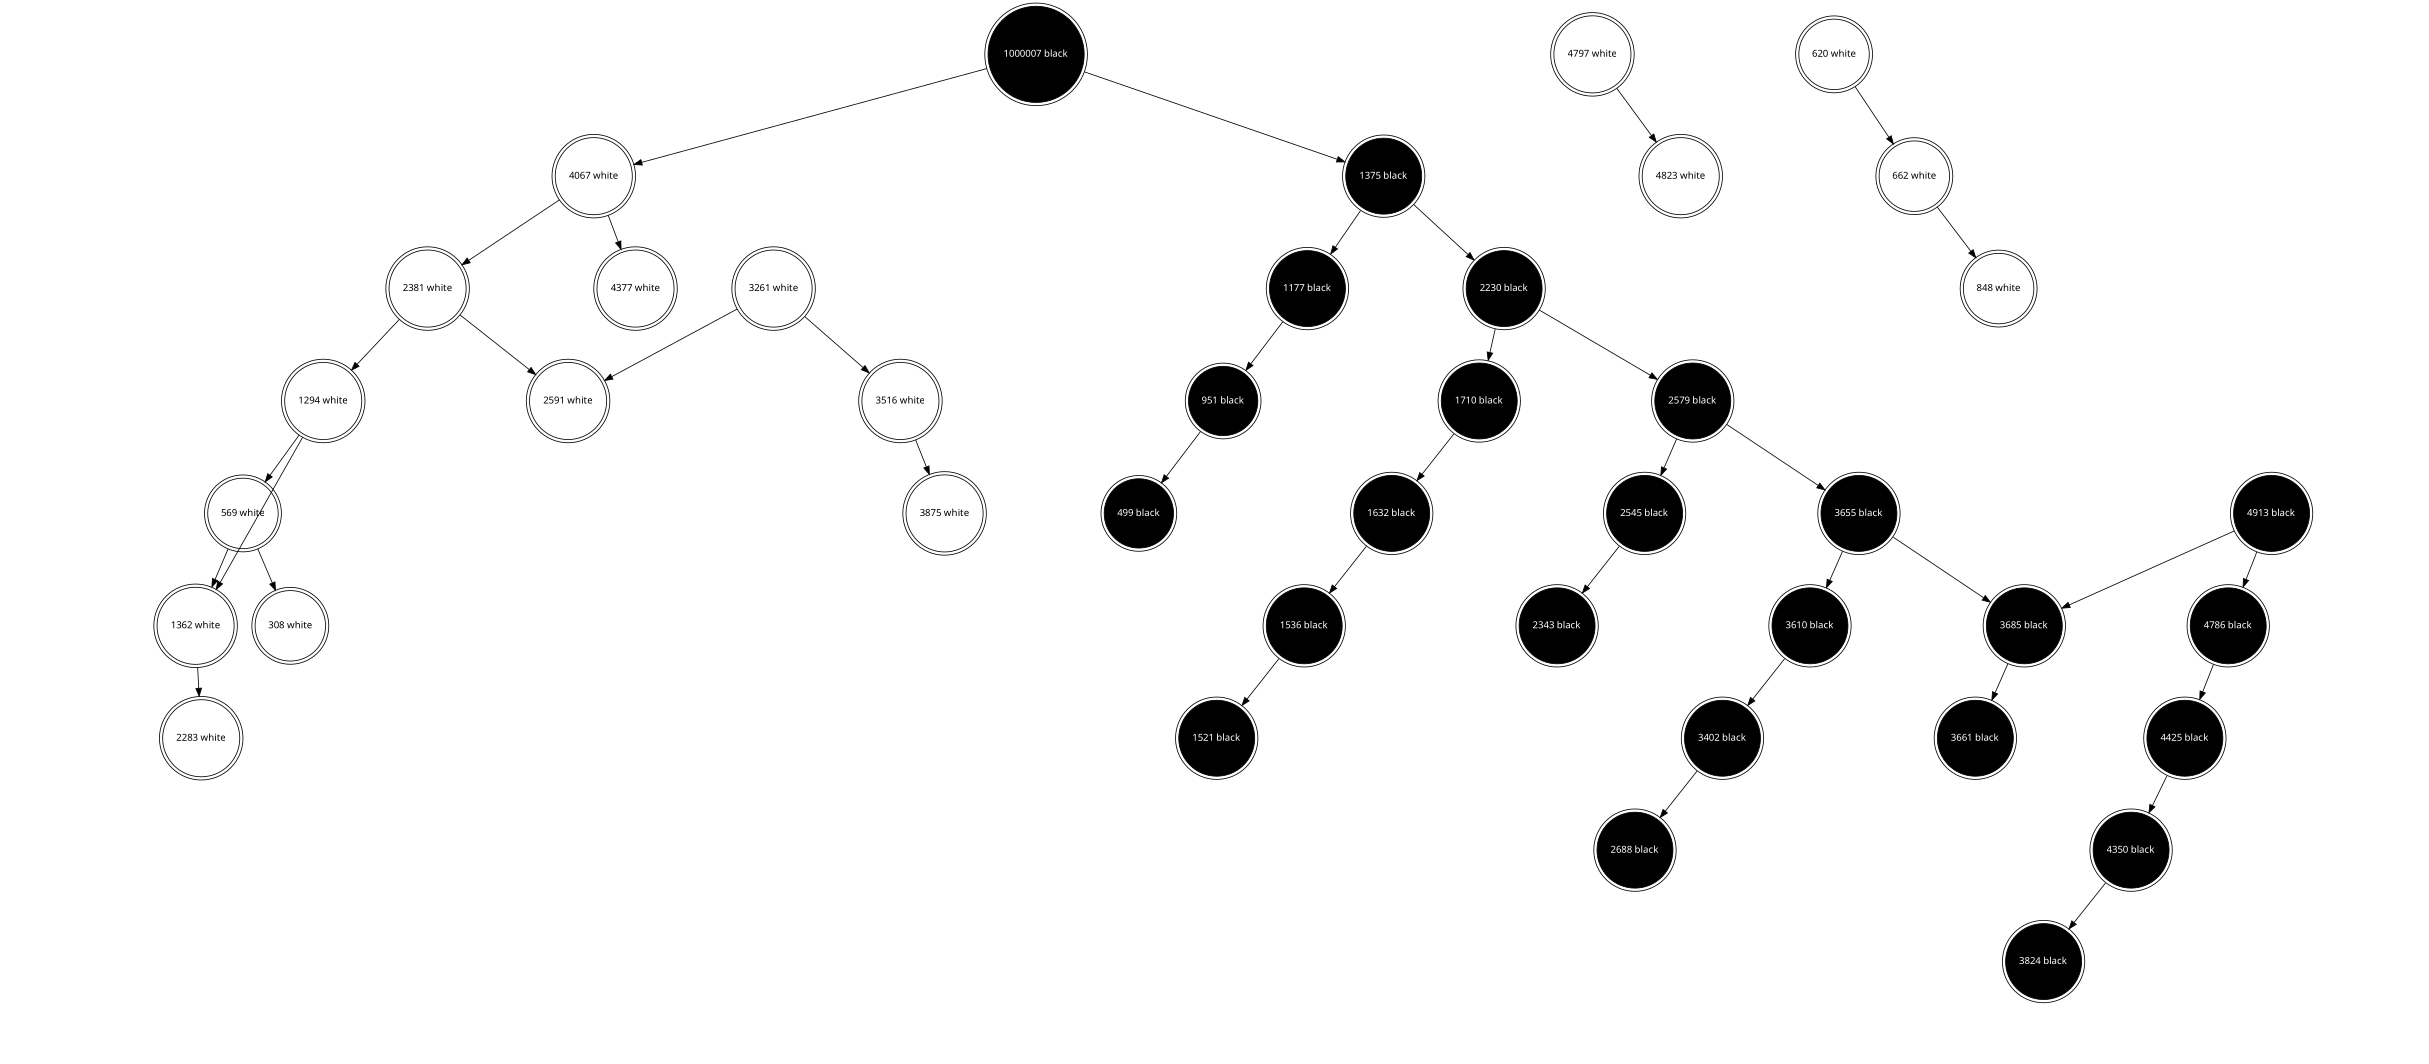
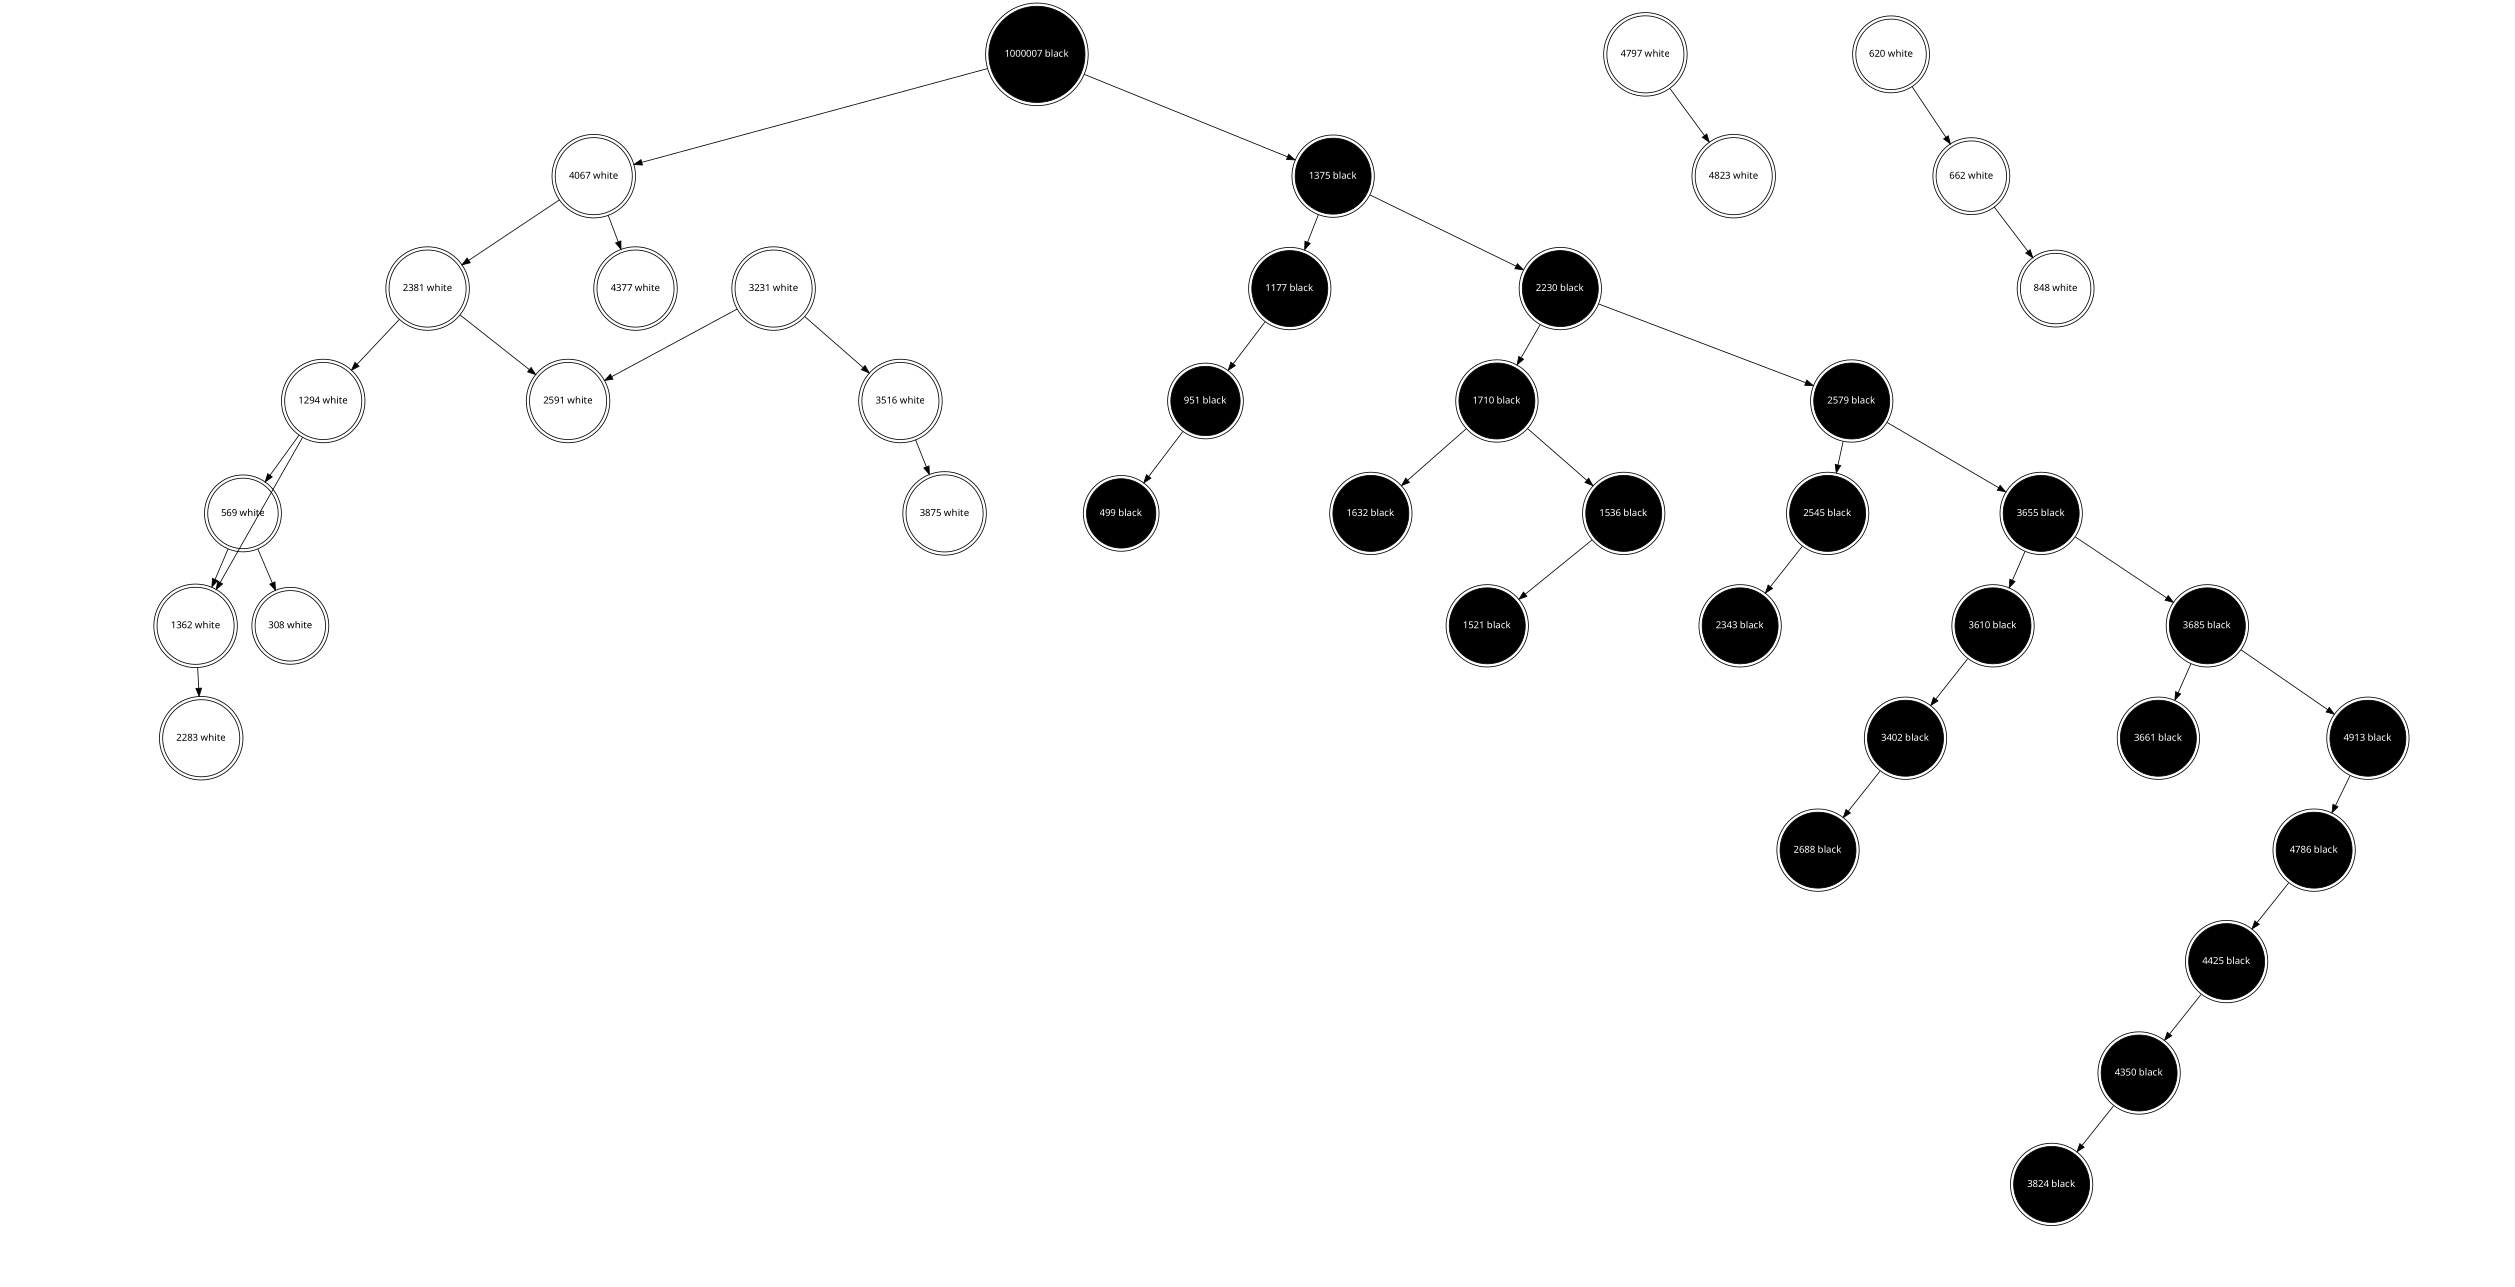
(774, 289) -> (774, 289)
(1350, 566) -> (1557, 454)
(2152, 568) -> (2284, 680)
